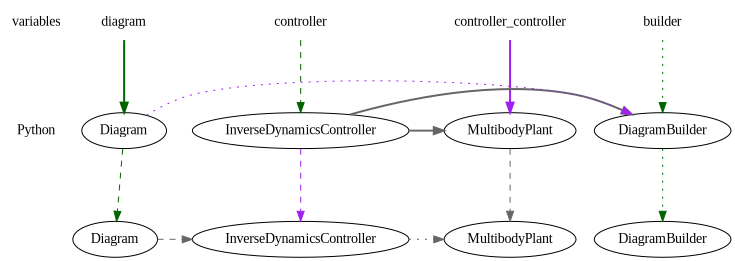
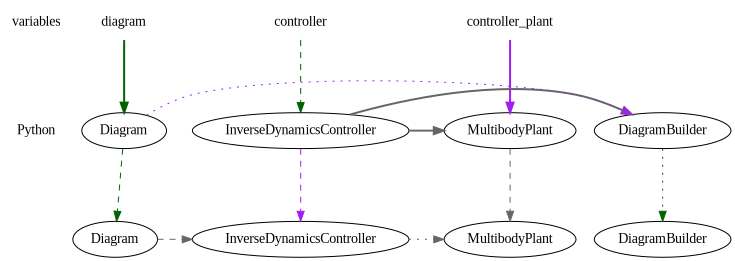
(510, 22) -> (510, 22)
(663, 22) -> none
